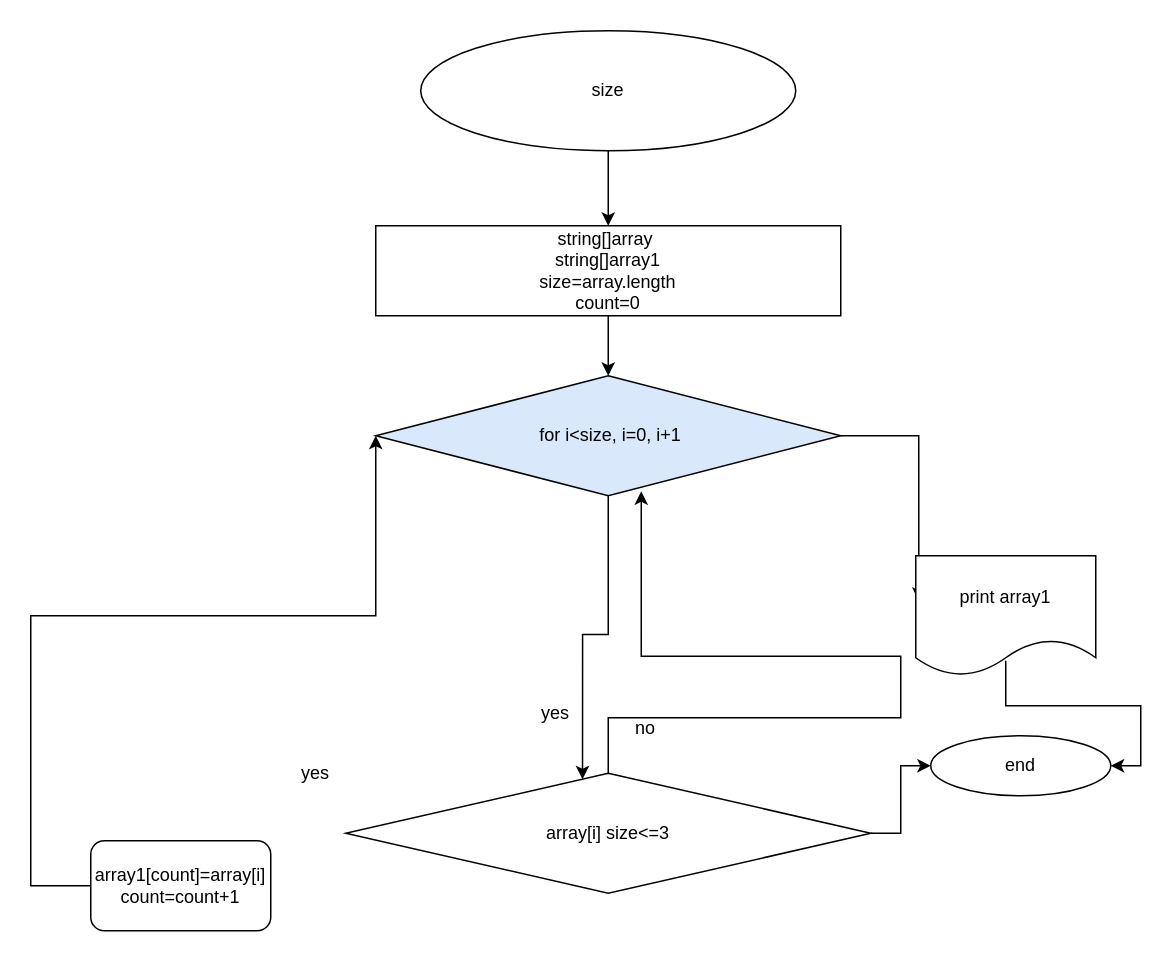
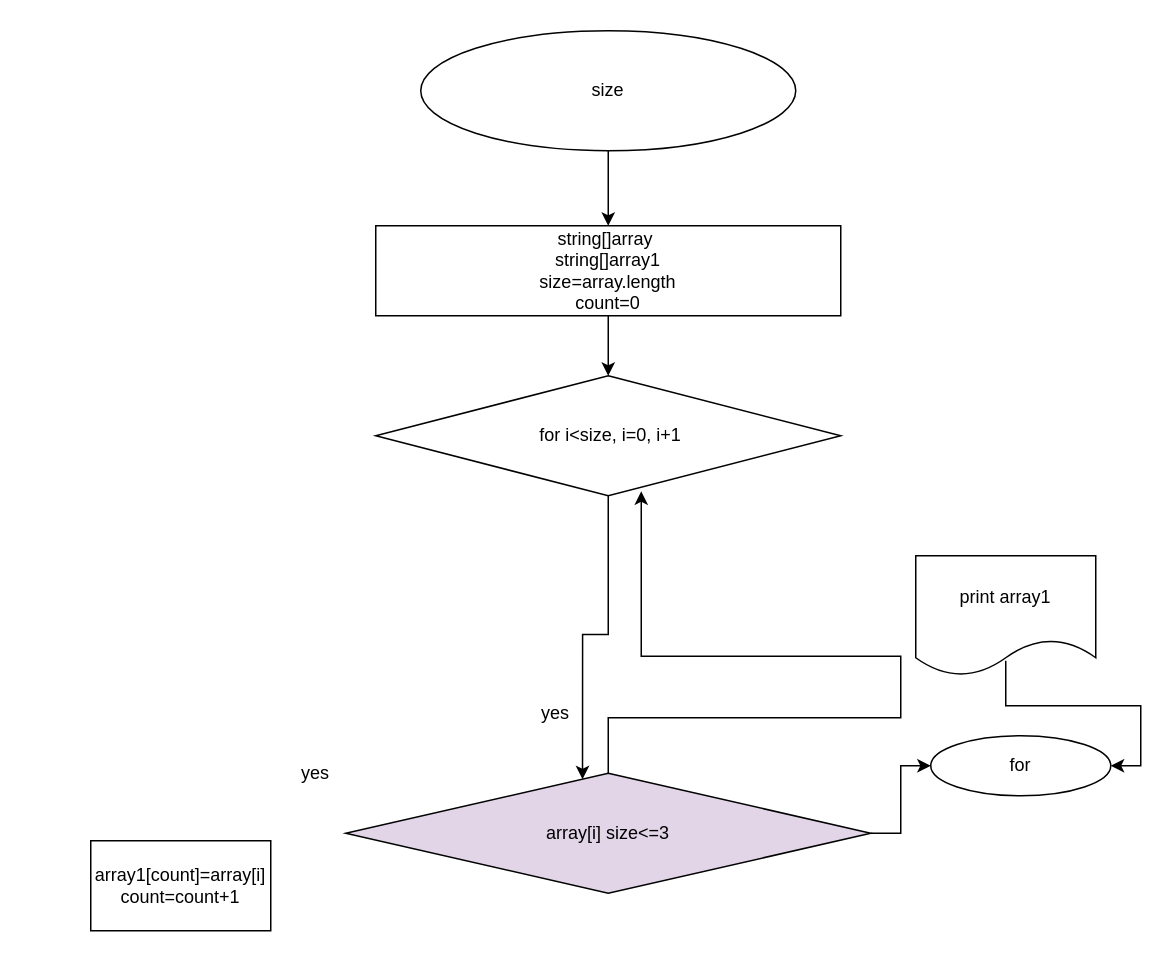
(608, 436) -> (608, 436)
(919, 457) -> none
(123, 616) -> none
(646, 728) -> none
(1021, 766) -> (1021, 766)
(608, 833) -> (608, 833)
(181, 886) -> (181, 886)
